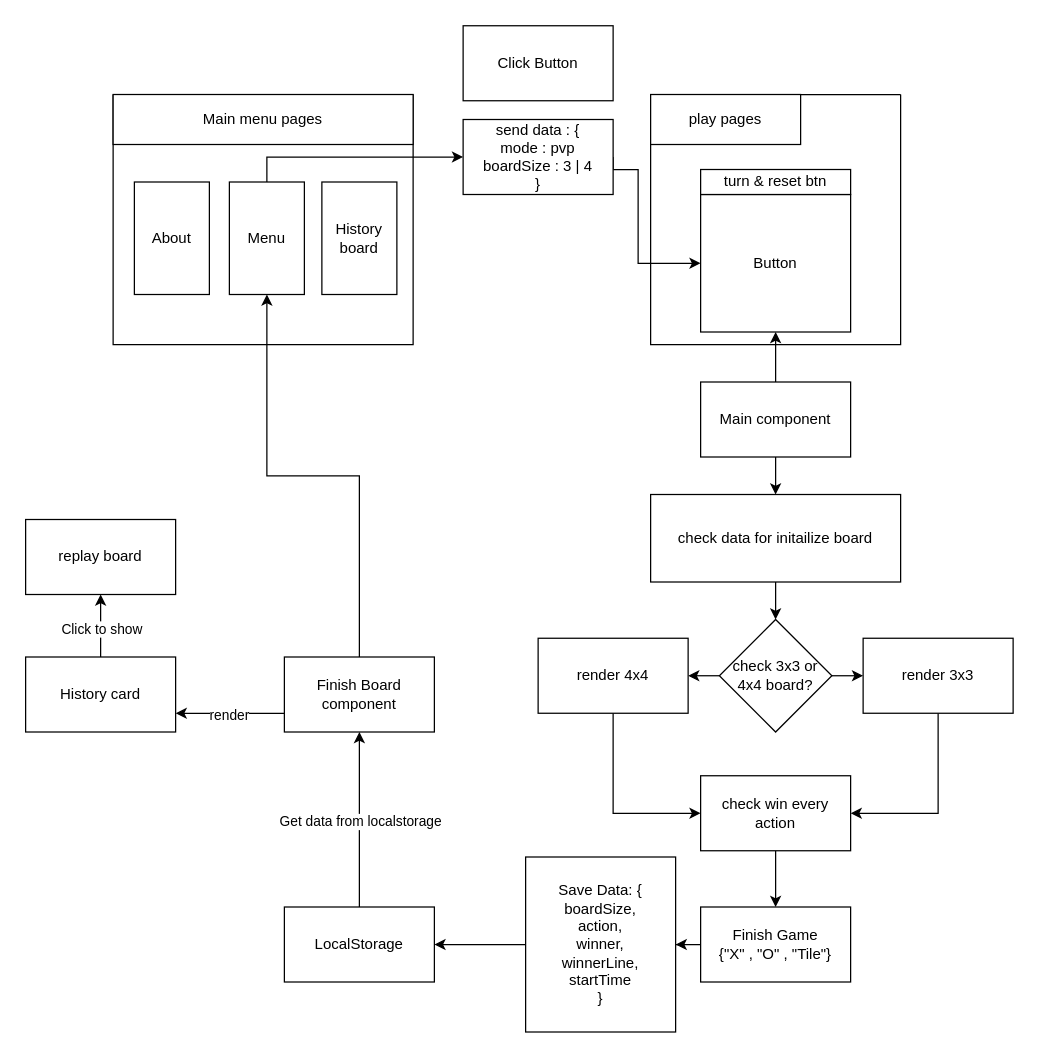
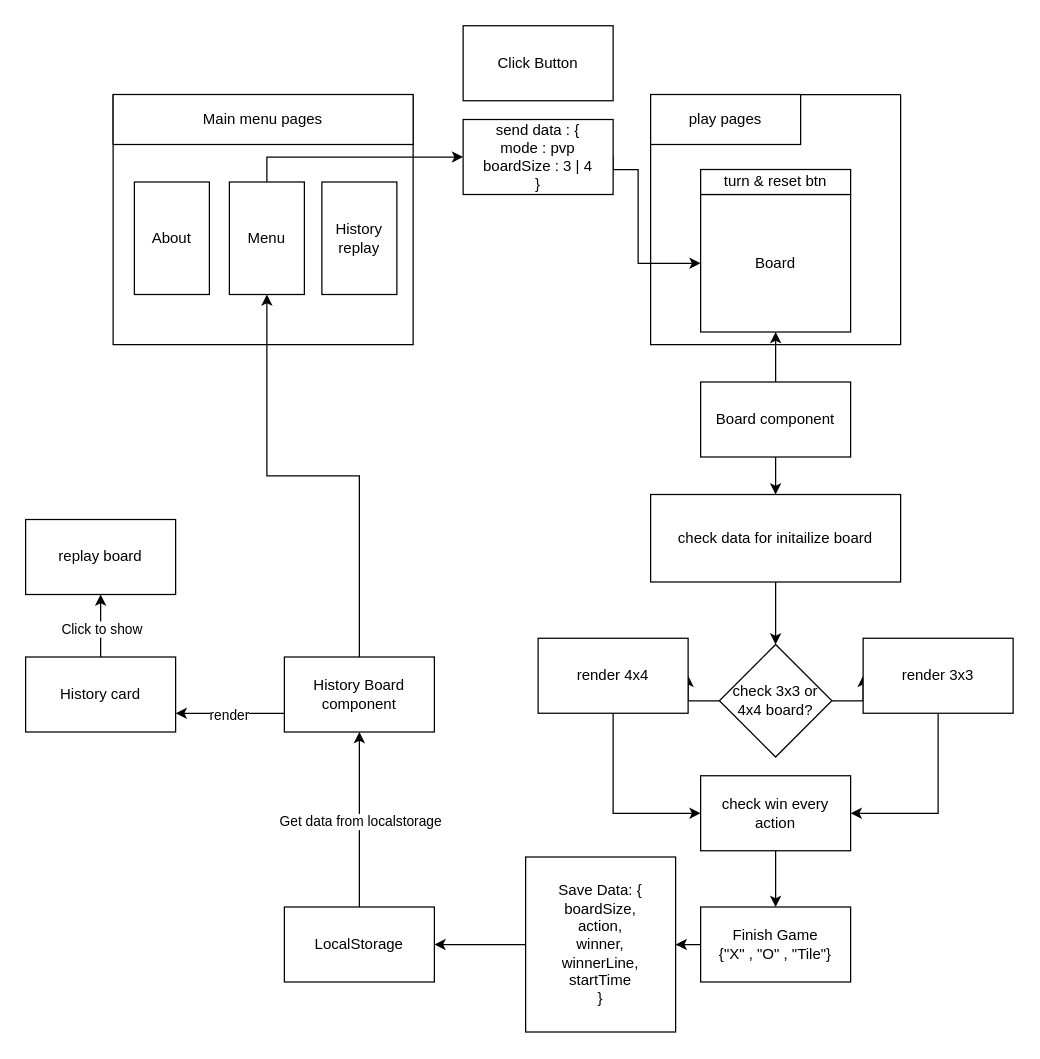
(359, 238) -> (359, 238)
(776, 263) -> (776, 263)
(776, 419) -> (776, 419)
(776, 676) -> (776, 701)
(359, 694) -> (359, 694)
